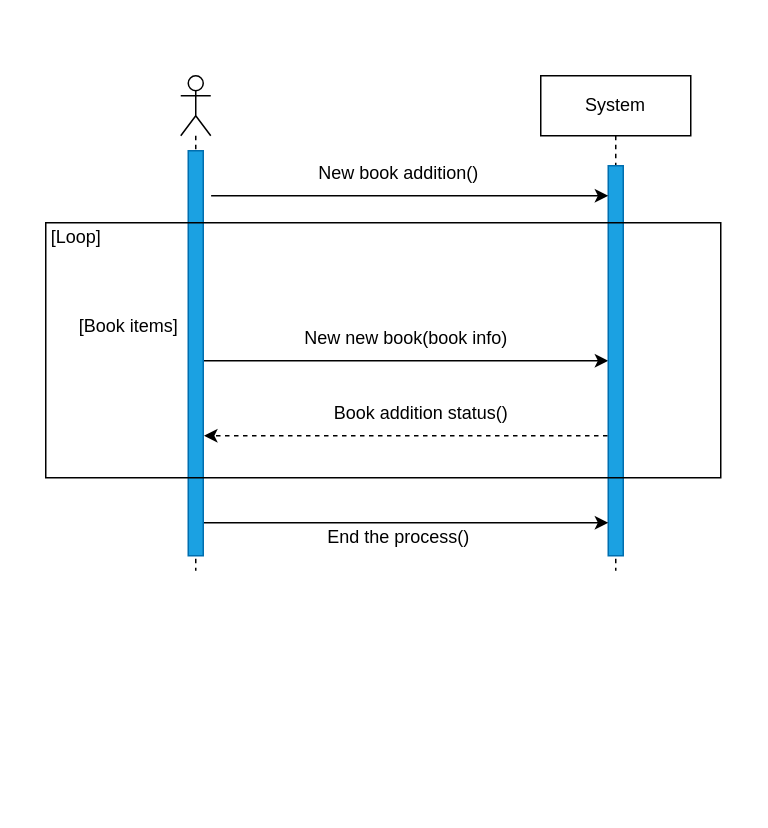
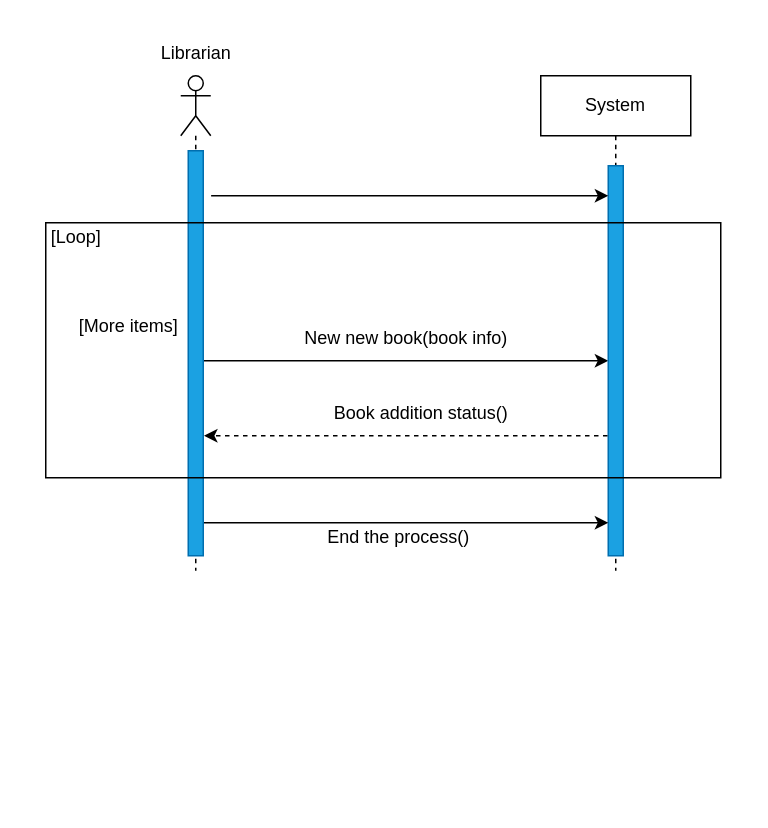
none -> (196, 53)
(398, 173) -> none
(129, 326) -> (129, 326)
